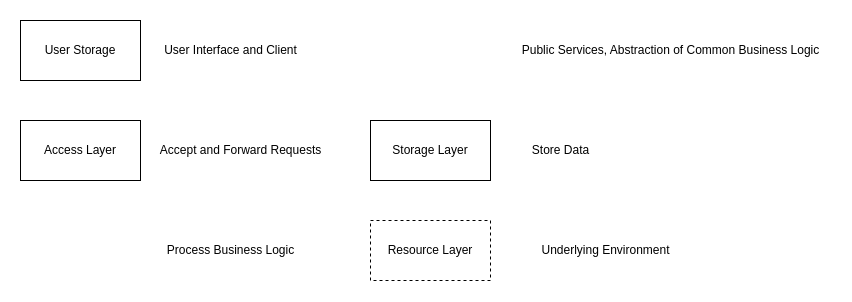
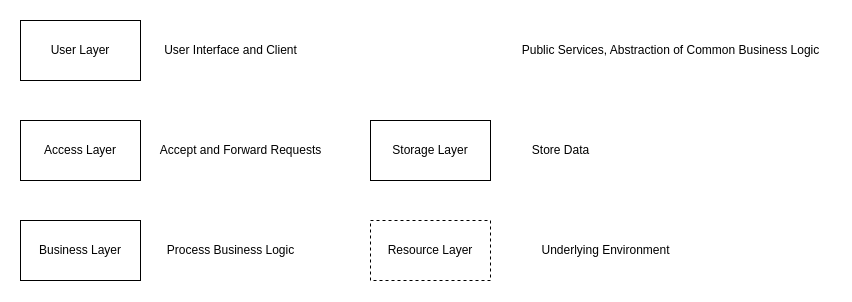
(81, 51) -> (81, 51)
none -> (81, 251)
